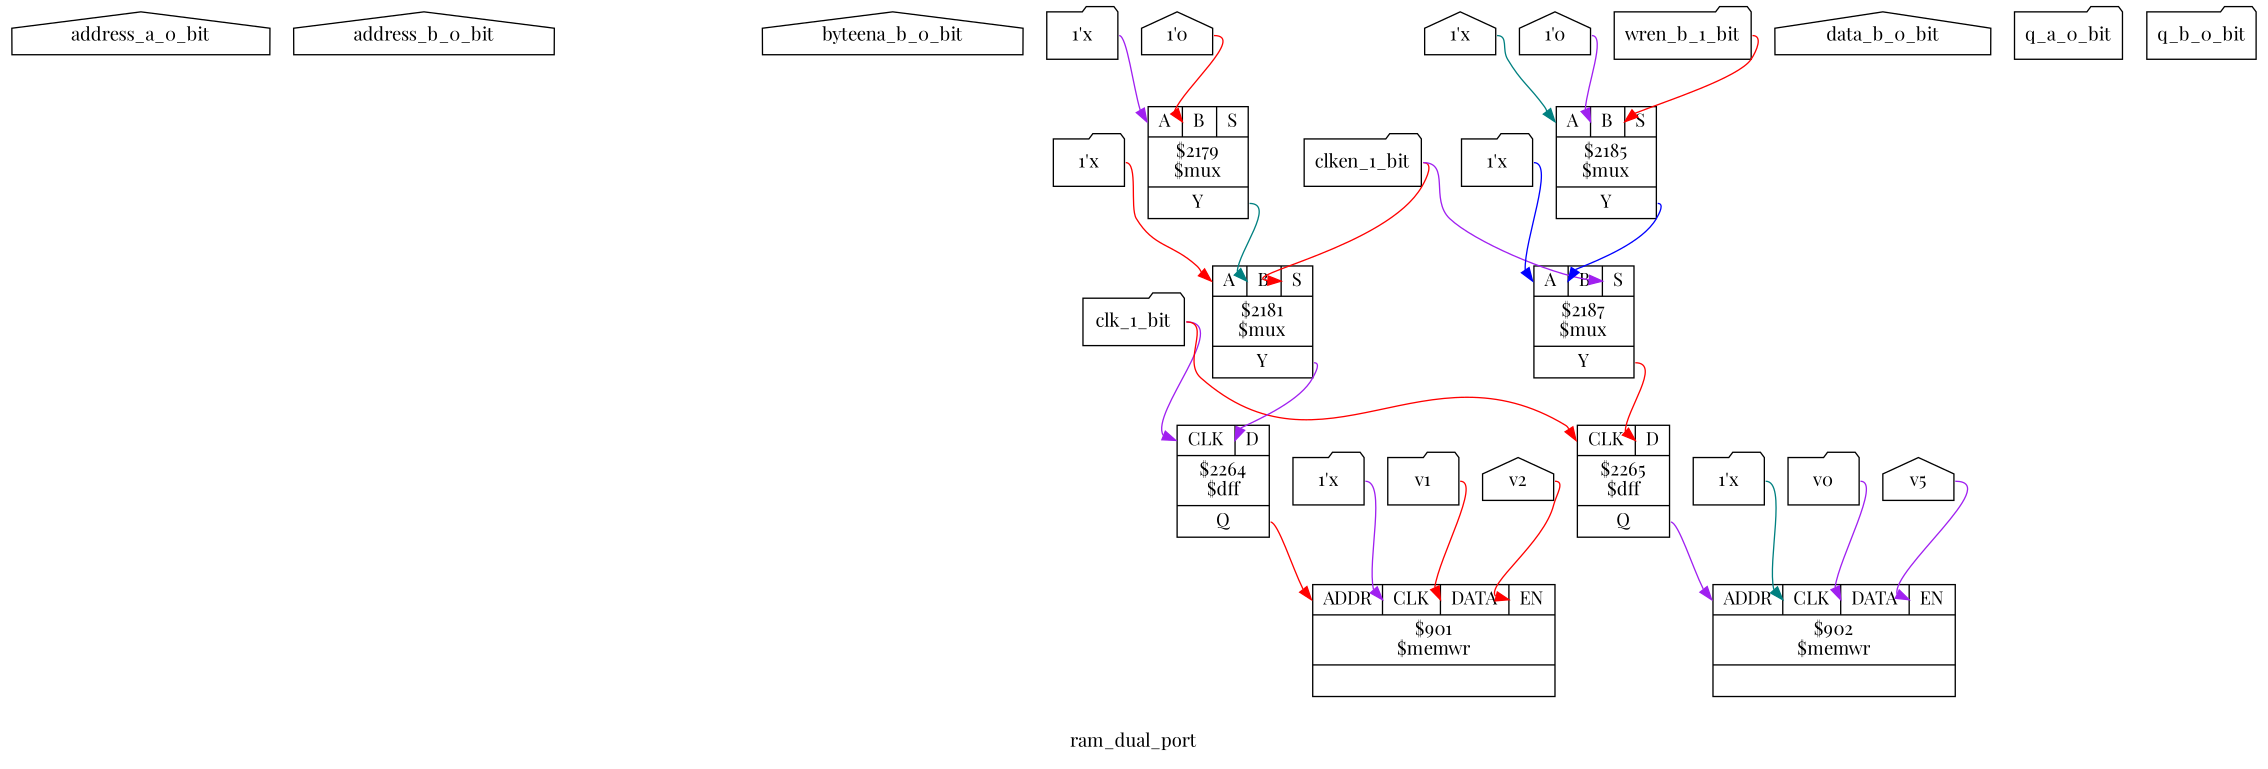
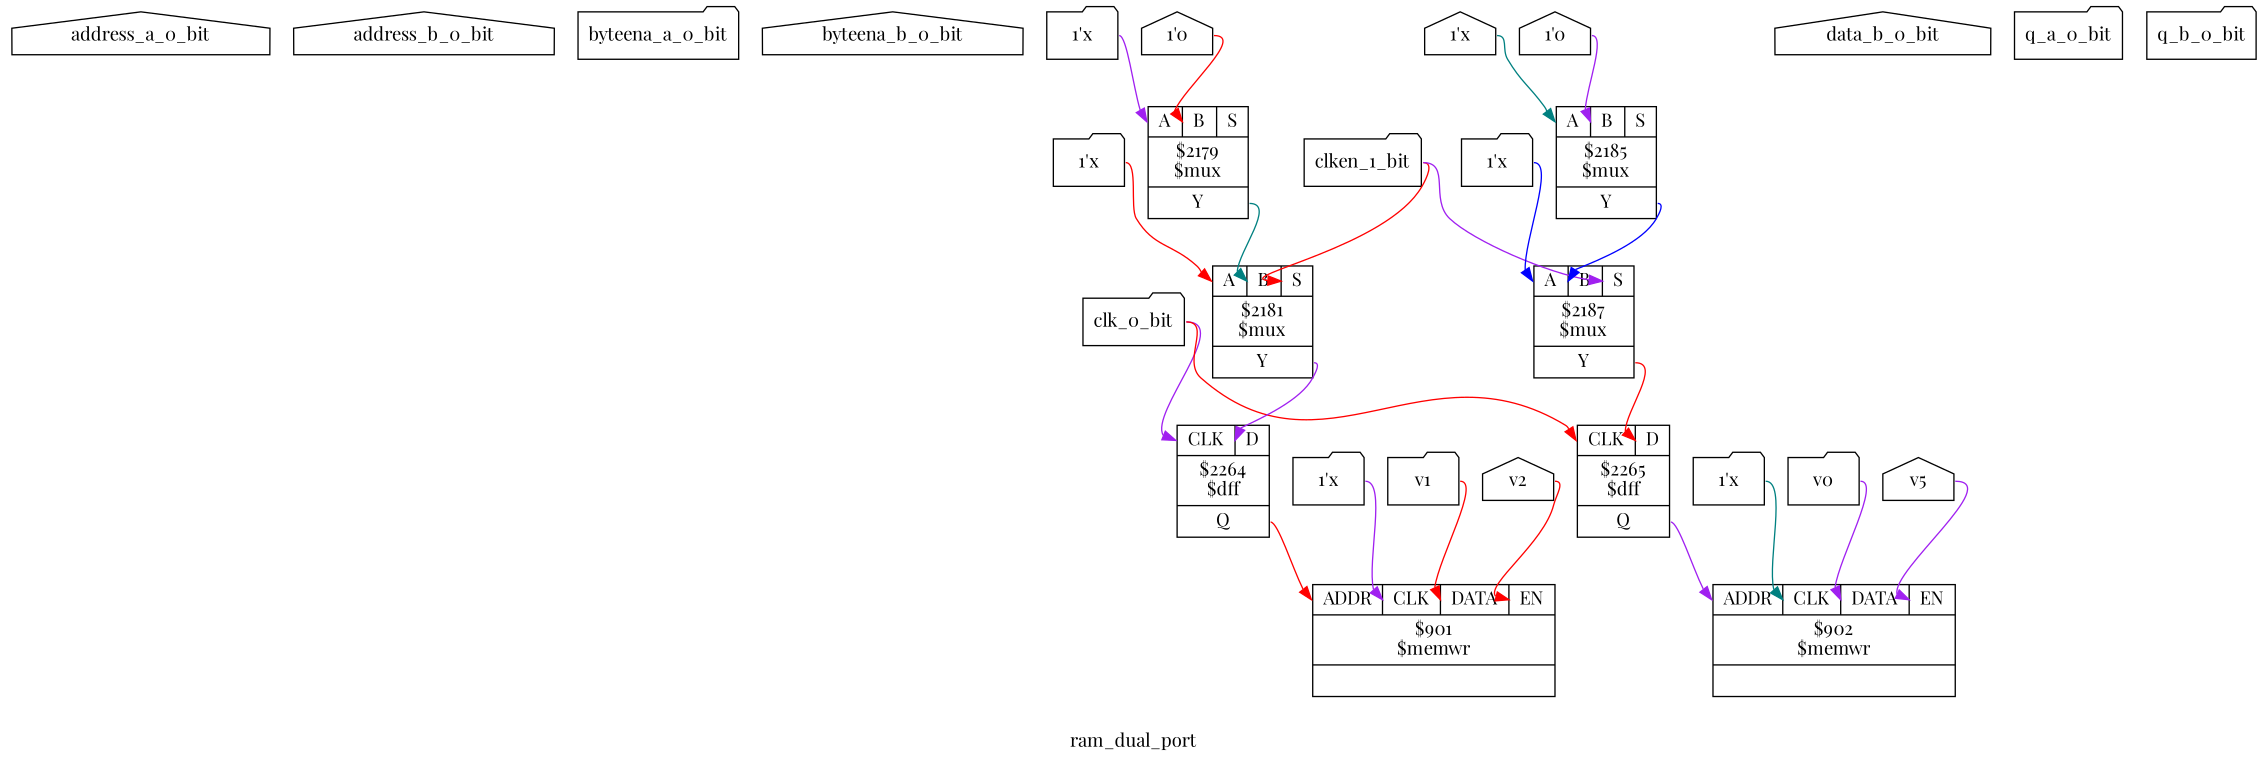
none -> (658, 36)
(1683, 36) -> none
(1134, 322) -> (1134, 322)
